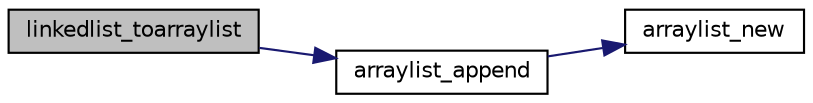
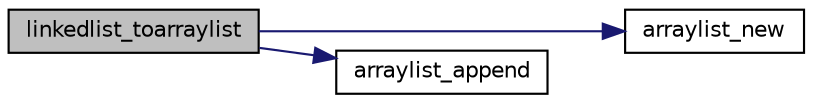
(575, 52) -> (431, 31)
